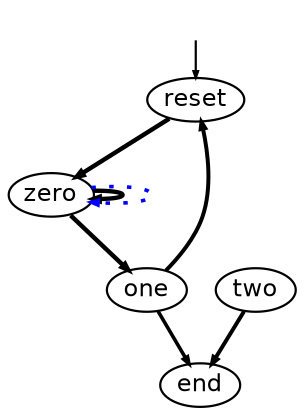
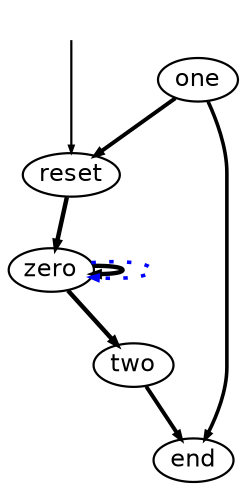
(97, 240) -> (90, 315)
